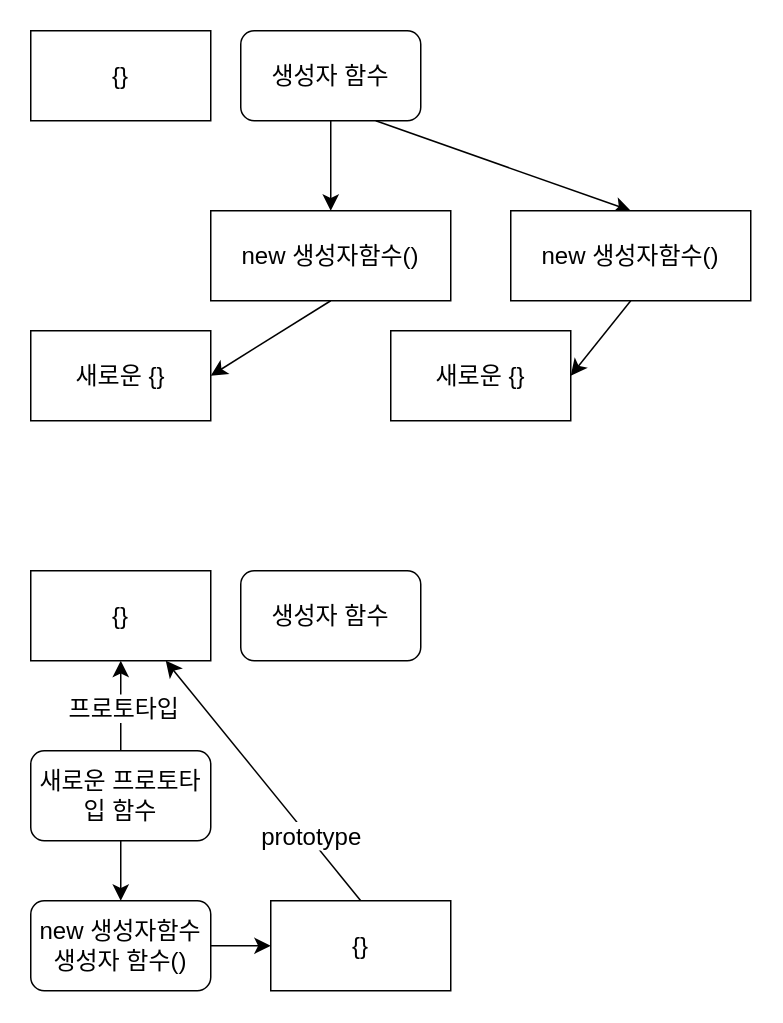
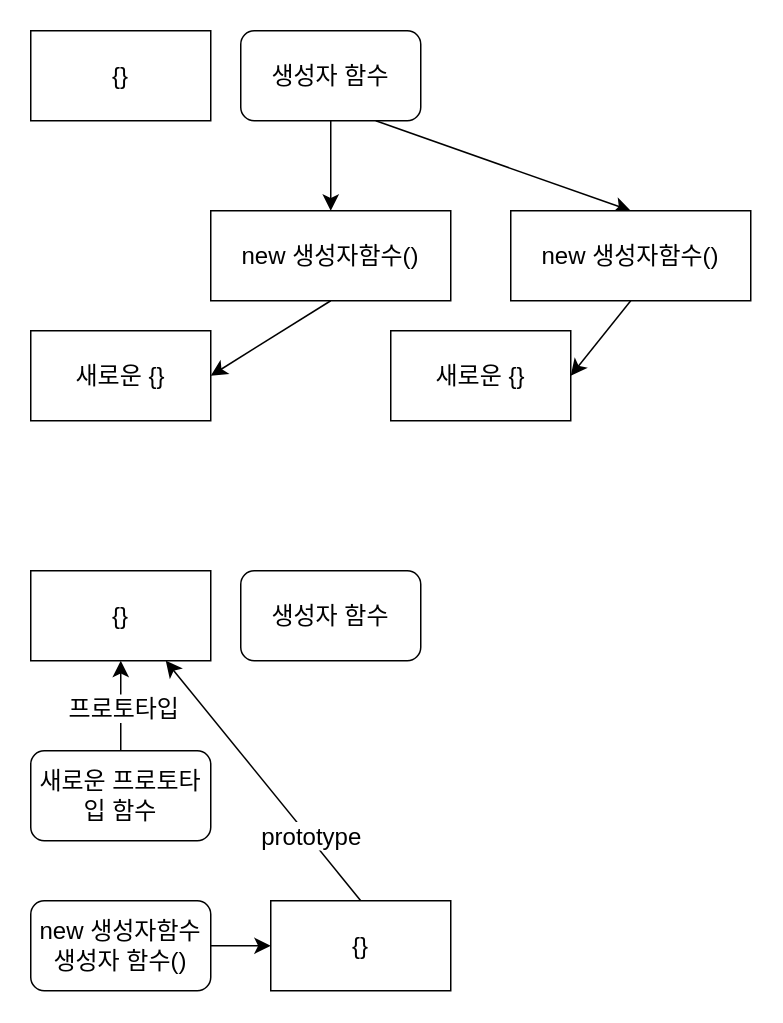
(121, 865) -> none
